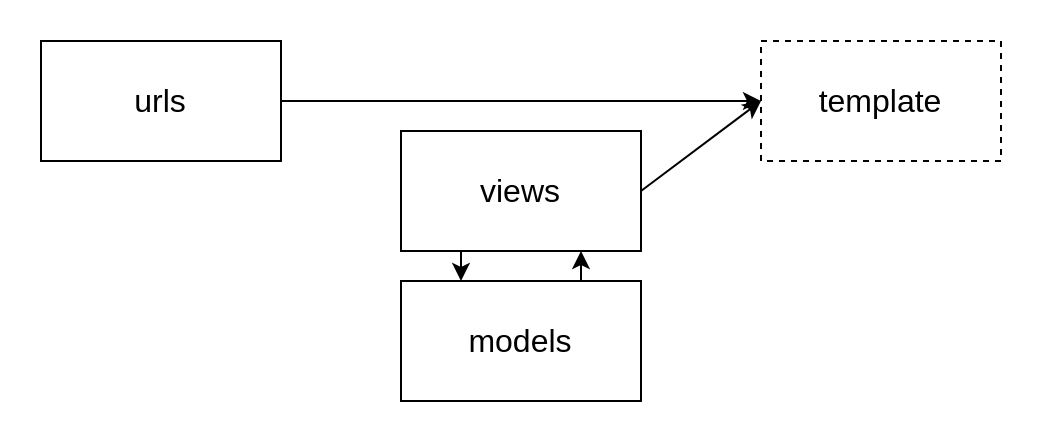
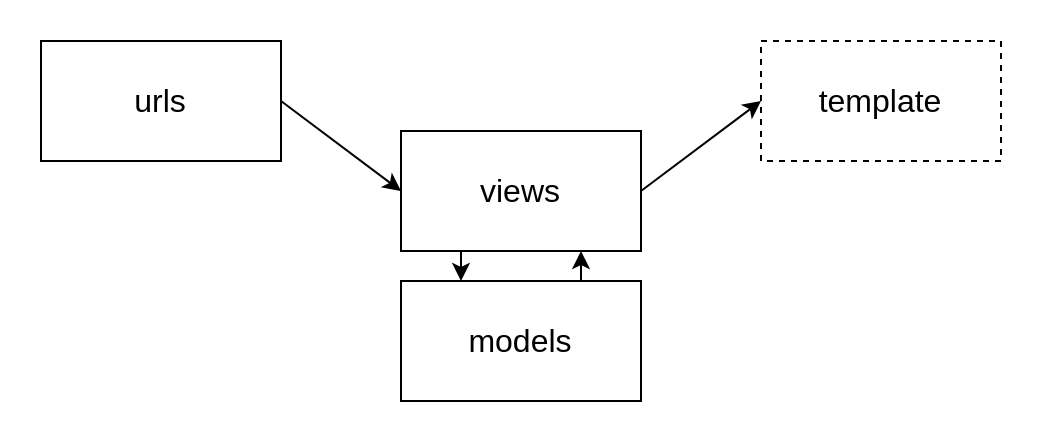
(514, 101) -> (336, 142)
